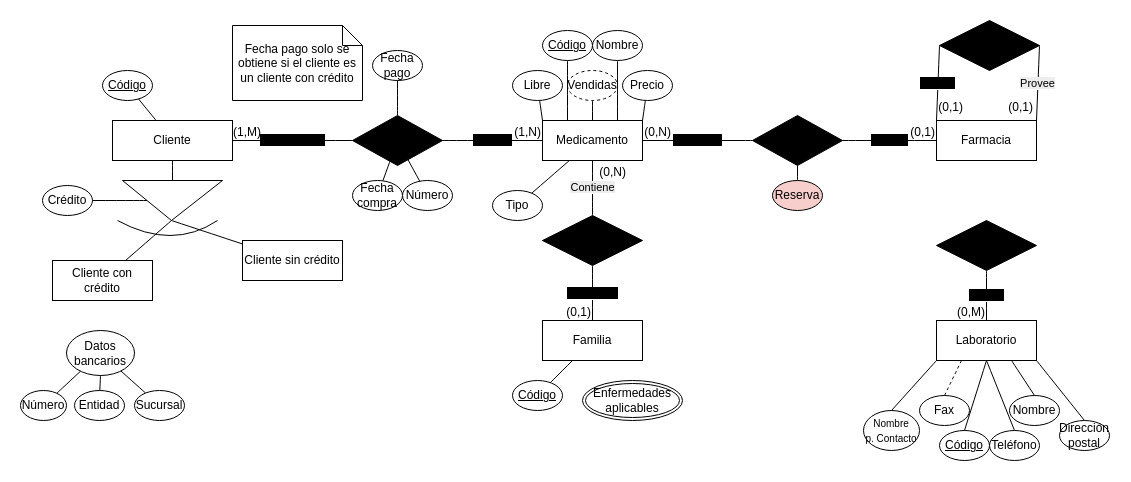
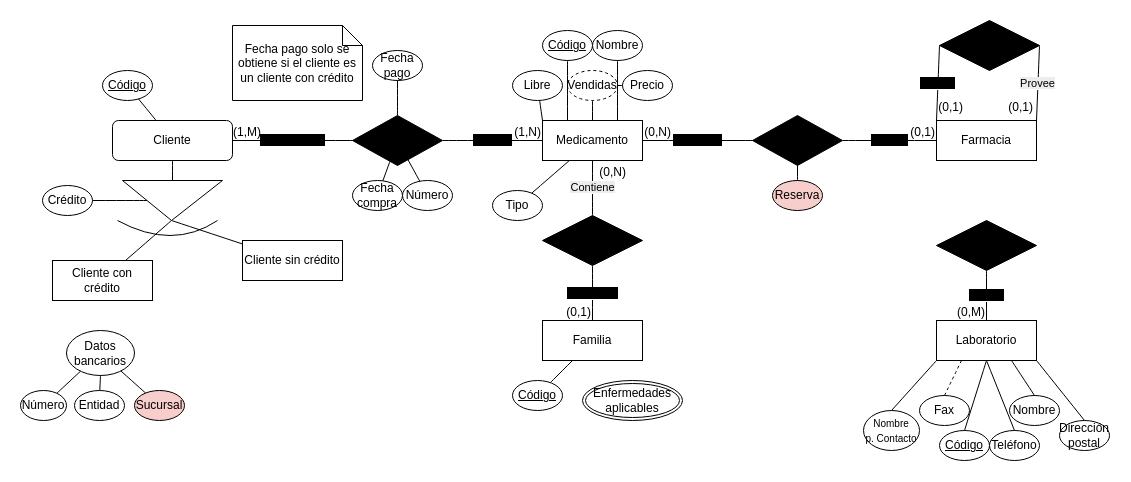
(644, 110) -> (622, 86)
(173, 141) -> (173, 141)
(160, 406) -> (160, 406)
